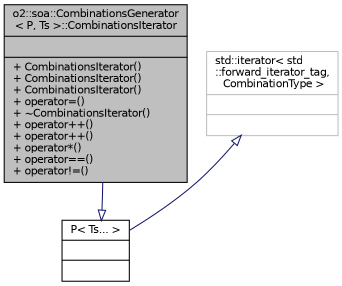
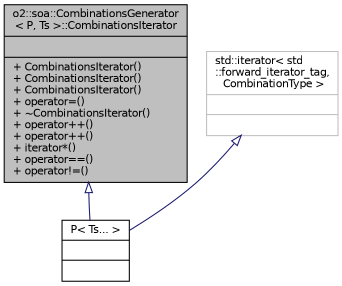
(47, 148) -> (45, 148)
(102, 196) -> (89, 207)
